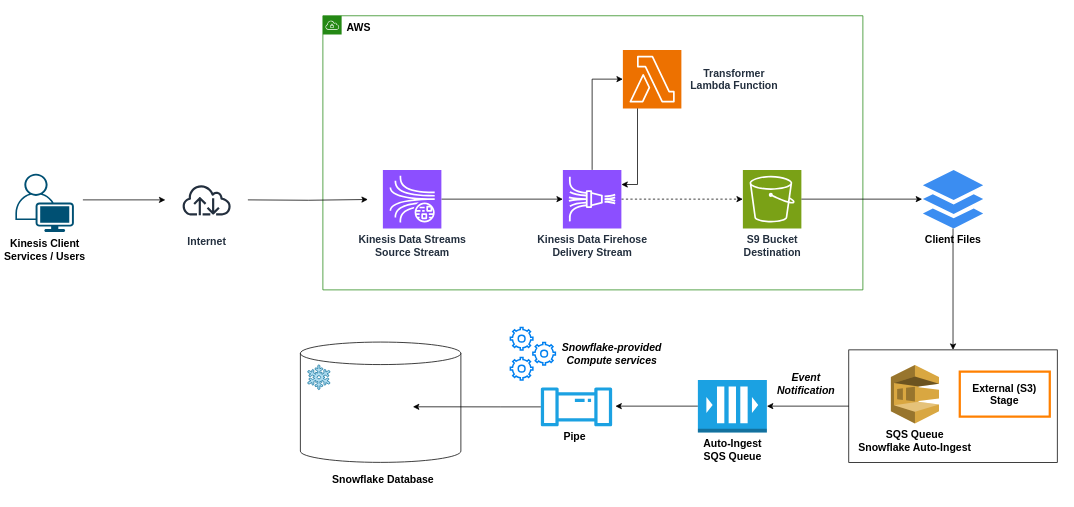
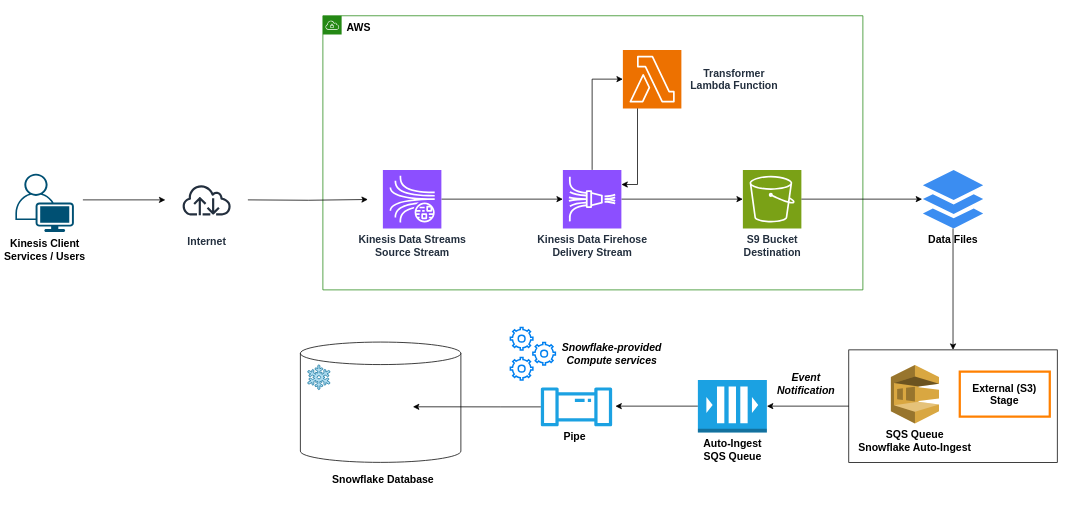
(680, 199) -> (680, 199)
(953, 239) -> (953, 239)
